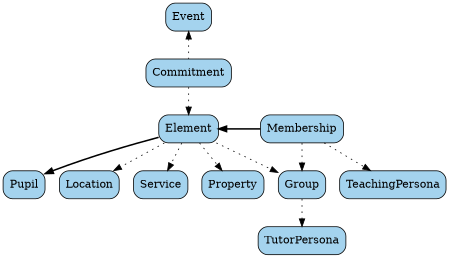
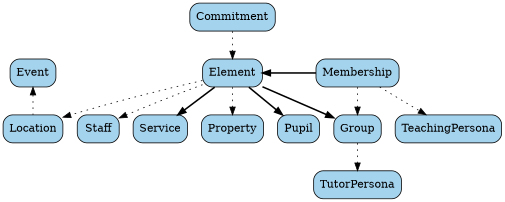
(189, 49) -> (33, 105)
none -> (98, 129)
(176, 153) -> (199, 99)
(244, 156) -> (294, 101)
